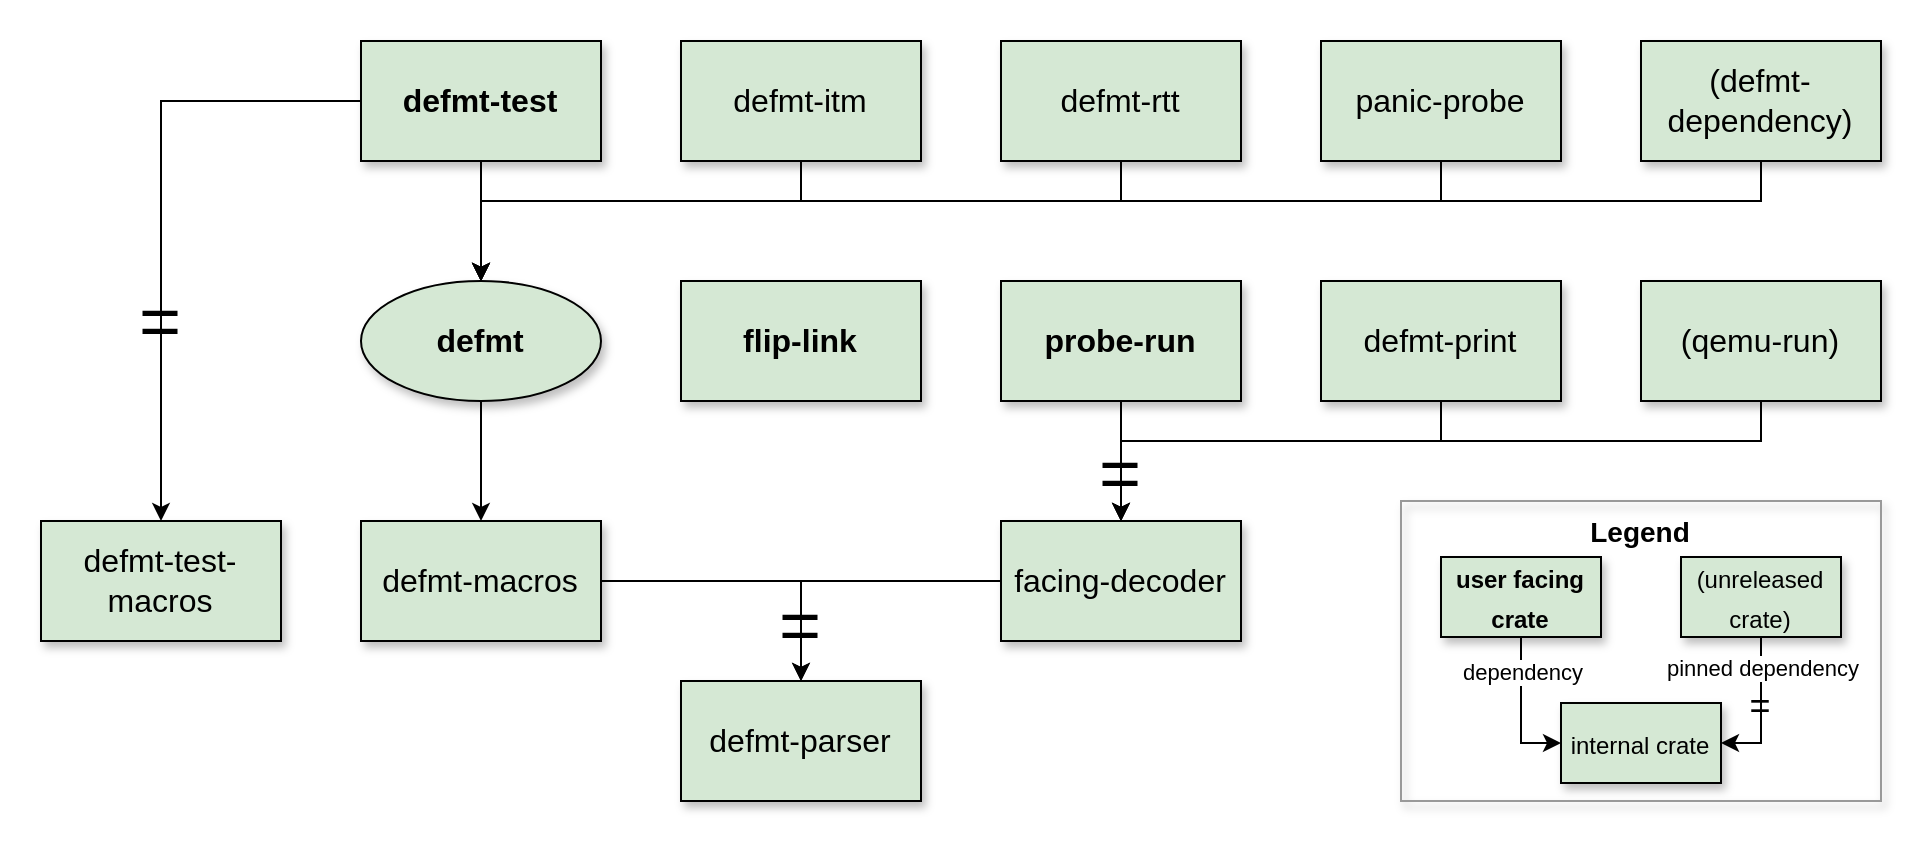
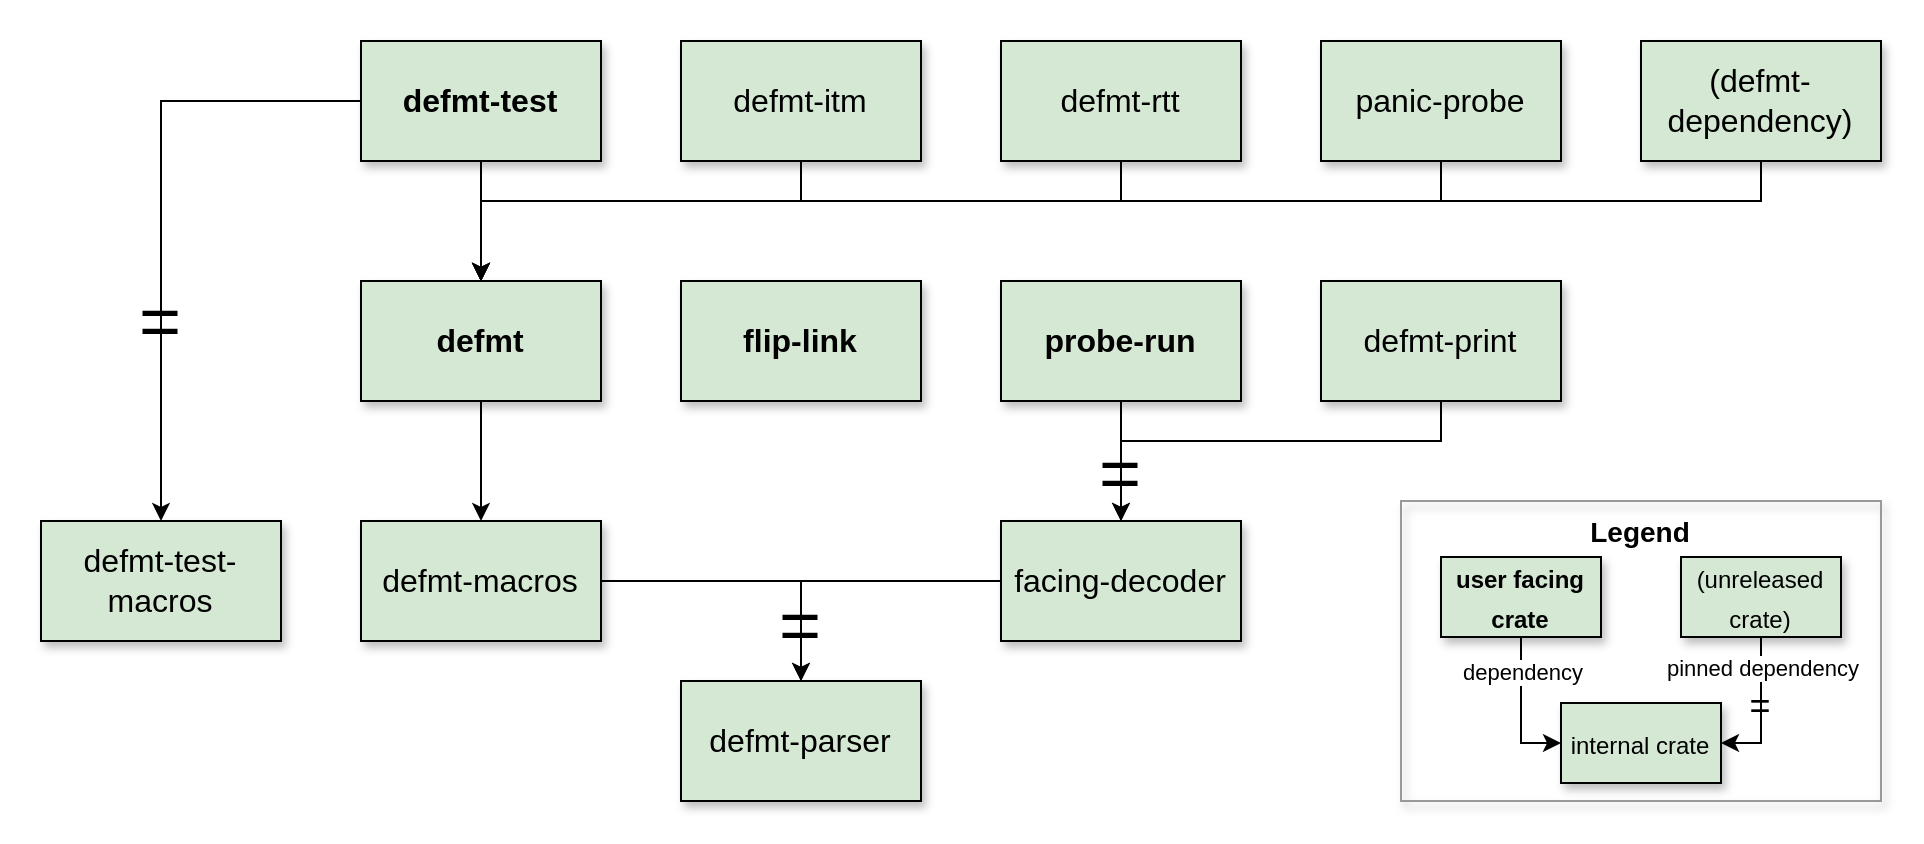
(481, 341) -> (481, 341)
(1761, 341) -> none
(1623, 441) -> none
